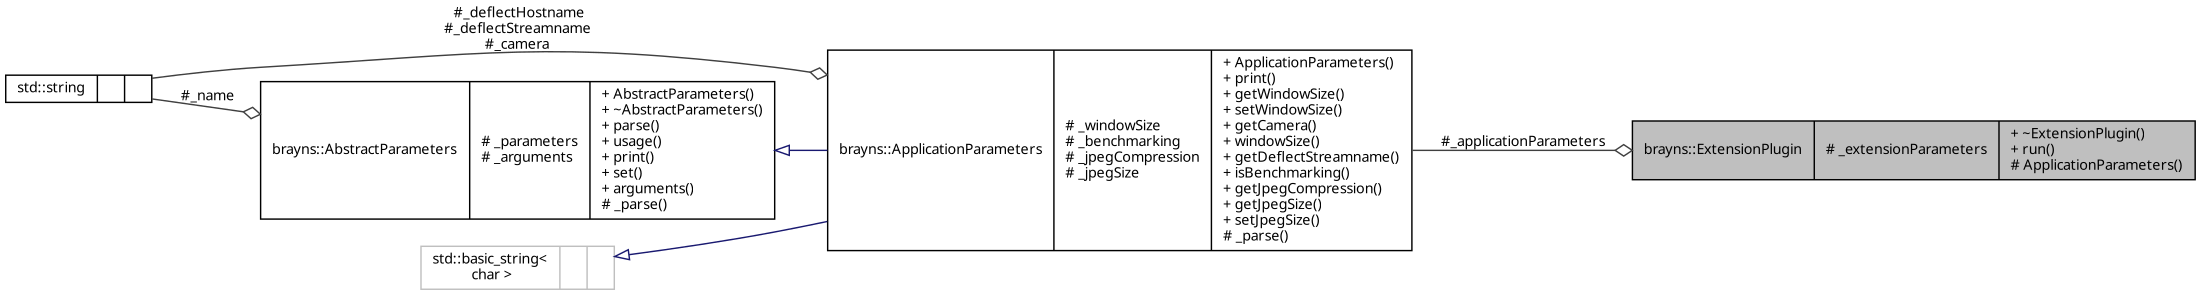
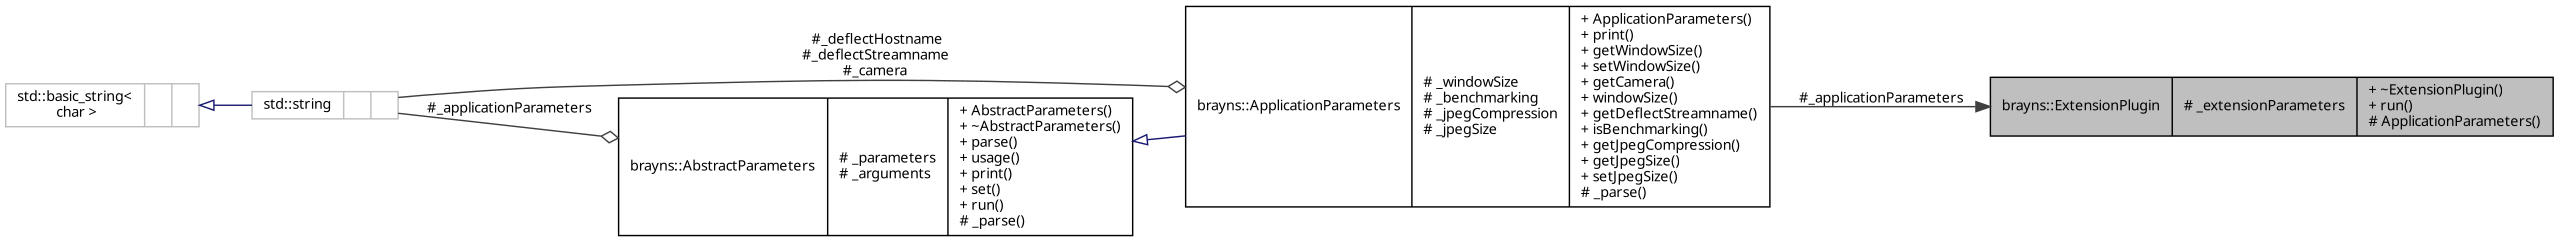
(79, 89) -> (325, 105)
(206, 97) -> (508, 109)
(1514, 150) -> (1873, 107)
(648, 189) -> (982, 205)
(728, 240) -> (233, 105)
